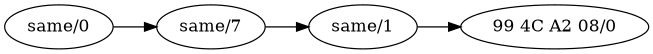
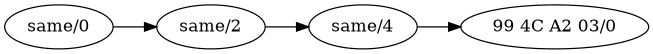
(211, 27) -> (211, 27)
(363, 27) -> (363, 27)
(555, 27) -> (555, 27)
